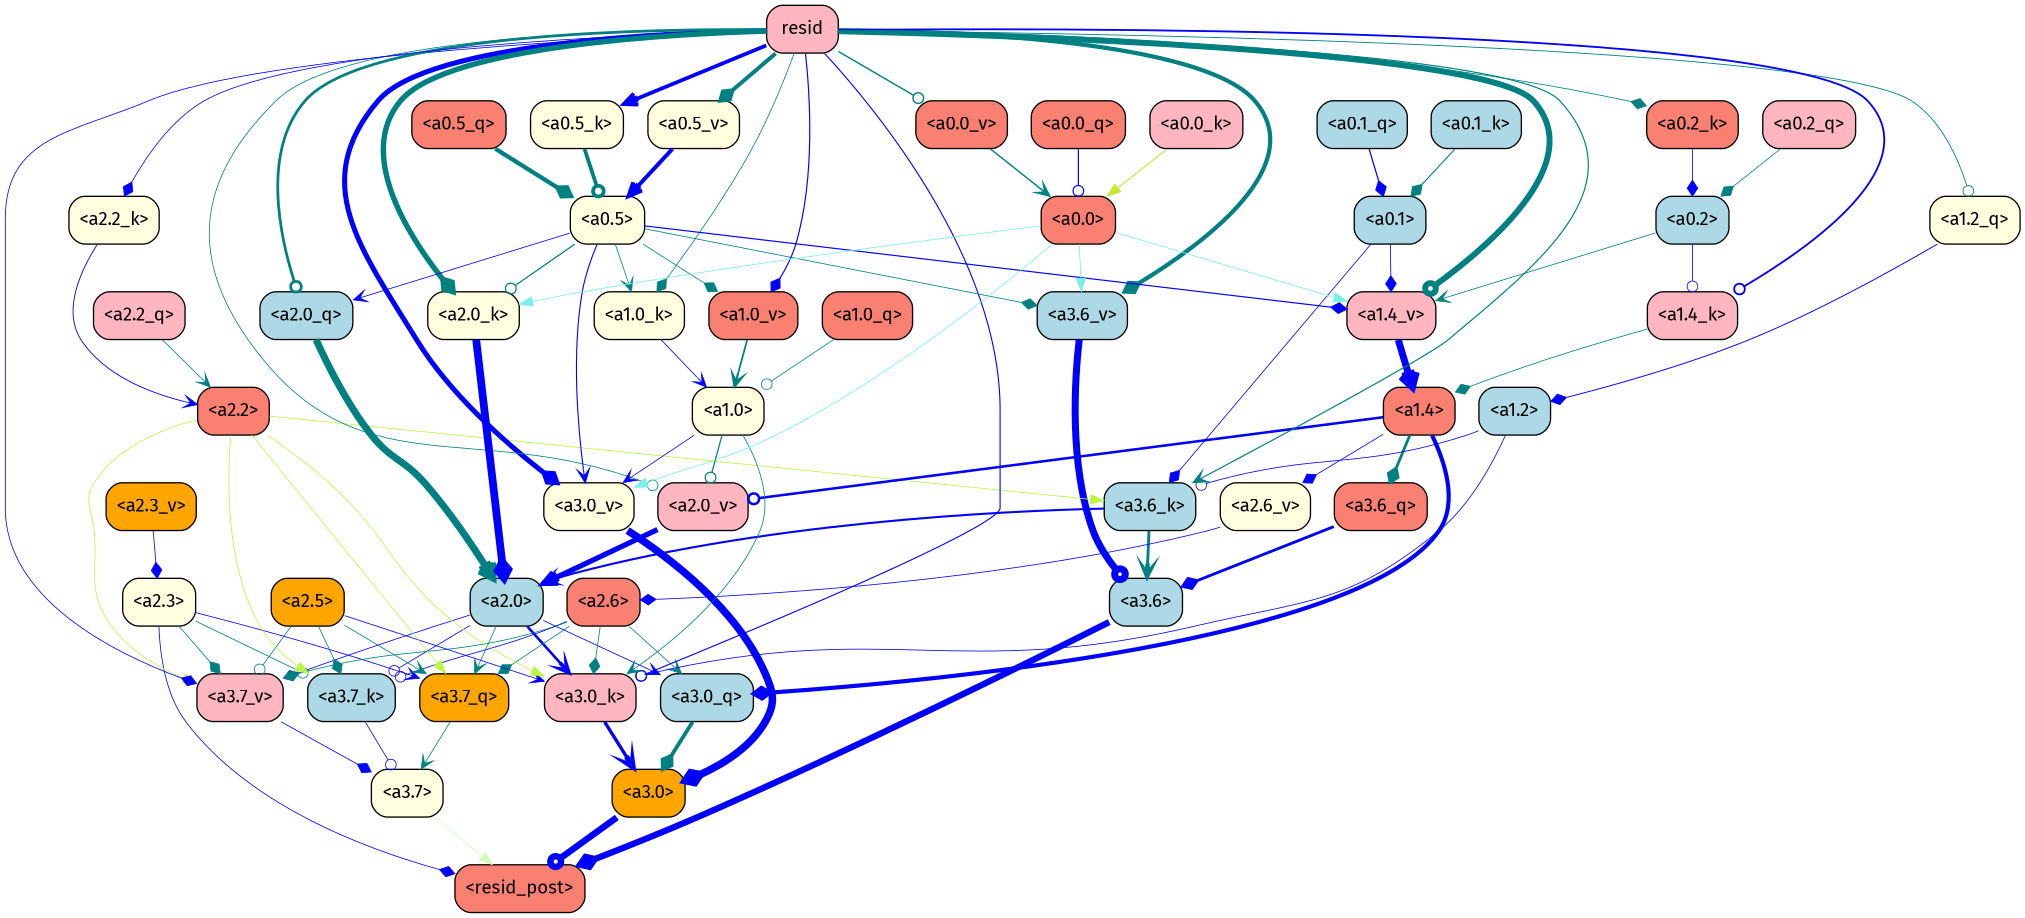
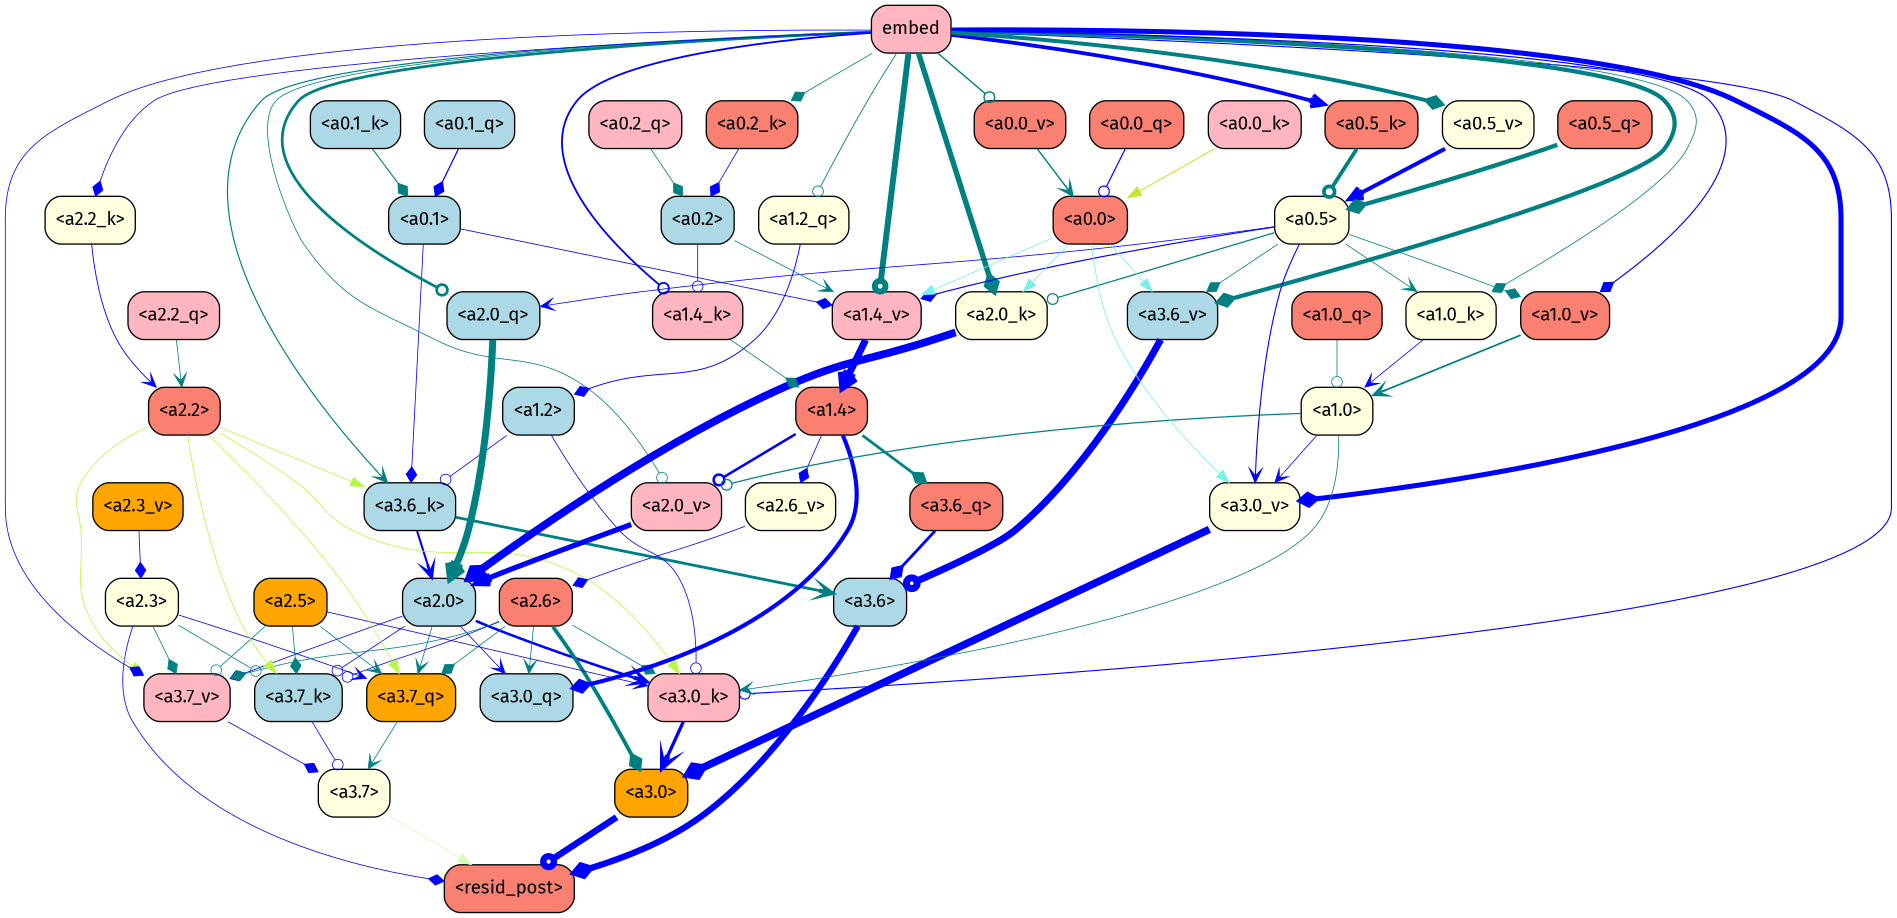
(802, 29) -> (911, 29)
(577, 125) -> (1371, 125)
(682, 739) -> (596, 693)
